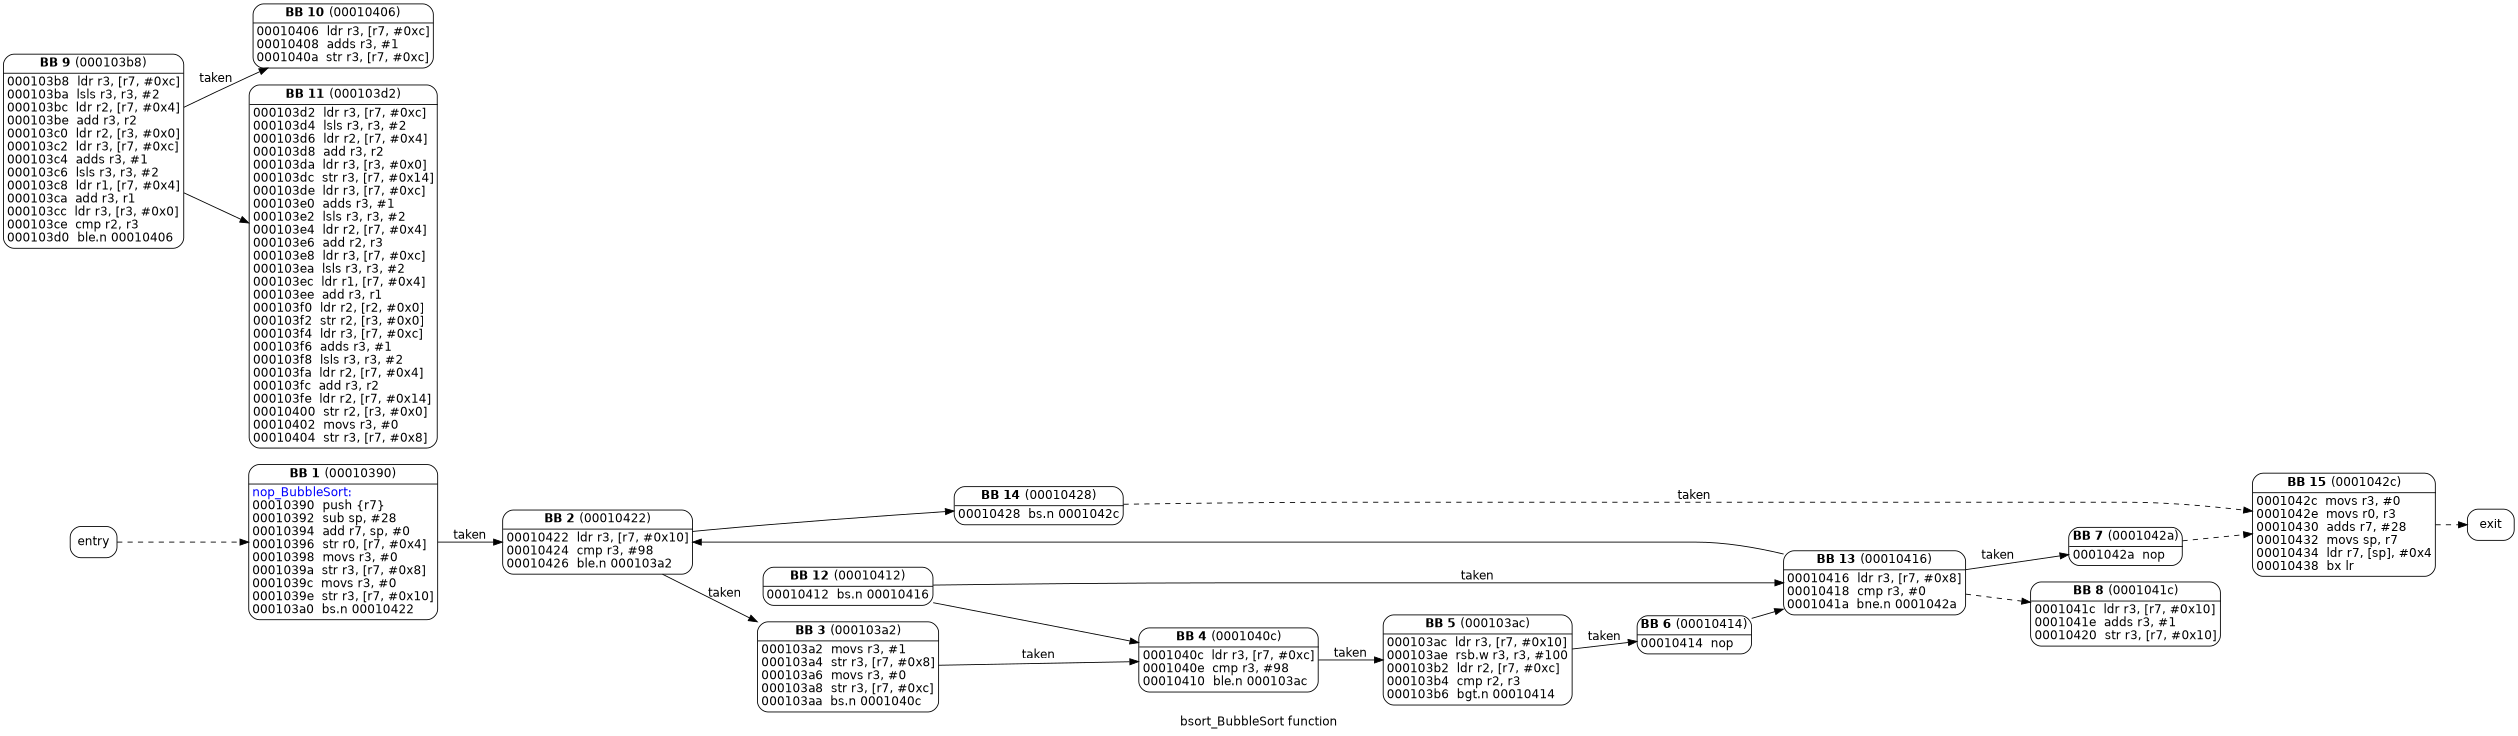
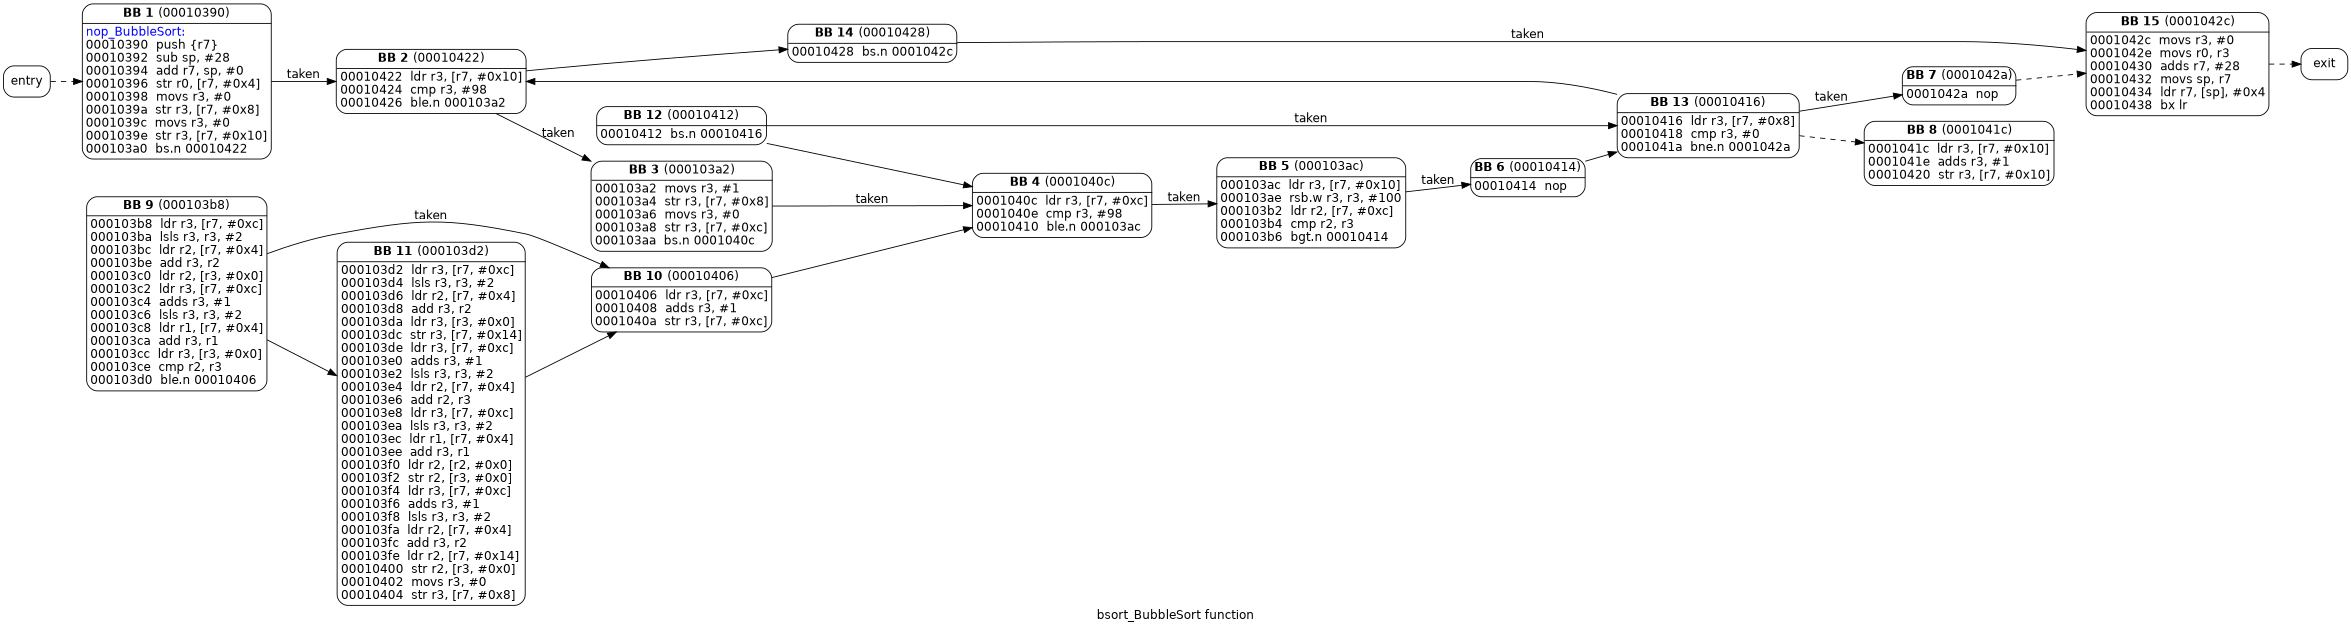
none -> (868, 254)
none -> (567, 357)
(1684, 502) -> (1517, 42)
